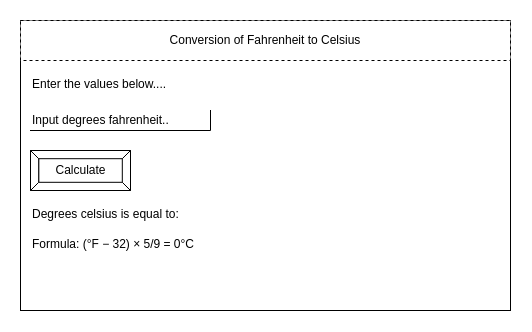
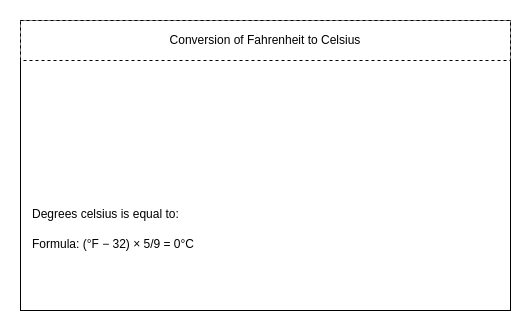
(111, 86) -> none
(121, 121) -> none
(81, 171) -> none
